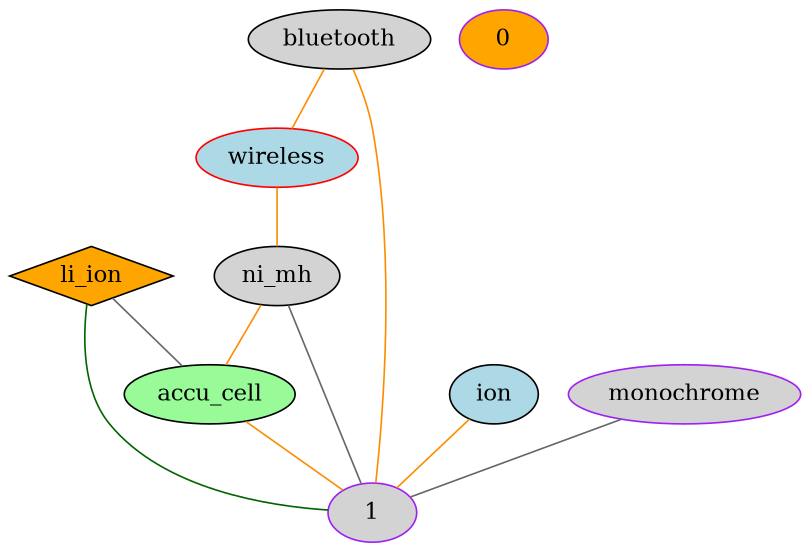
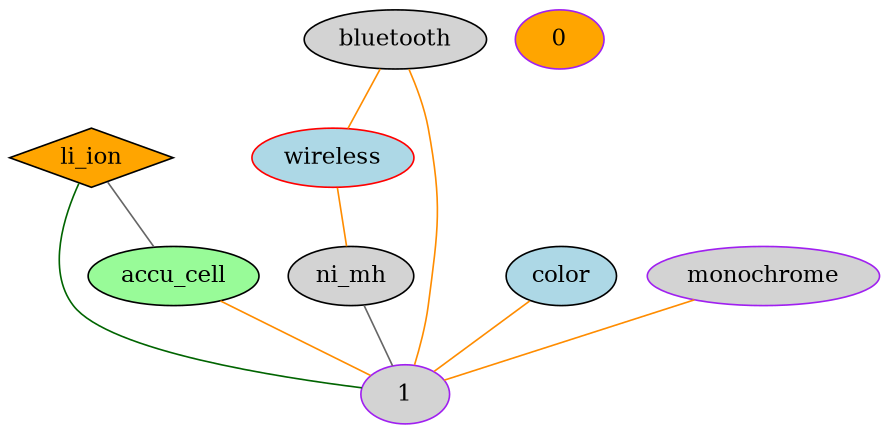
(244, 335) -> none
(494, 394) -> (561, 276)
(516, 458) -> (569, 340)
